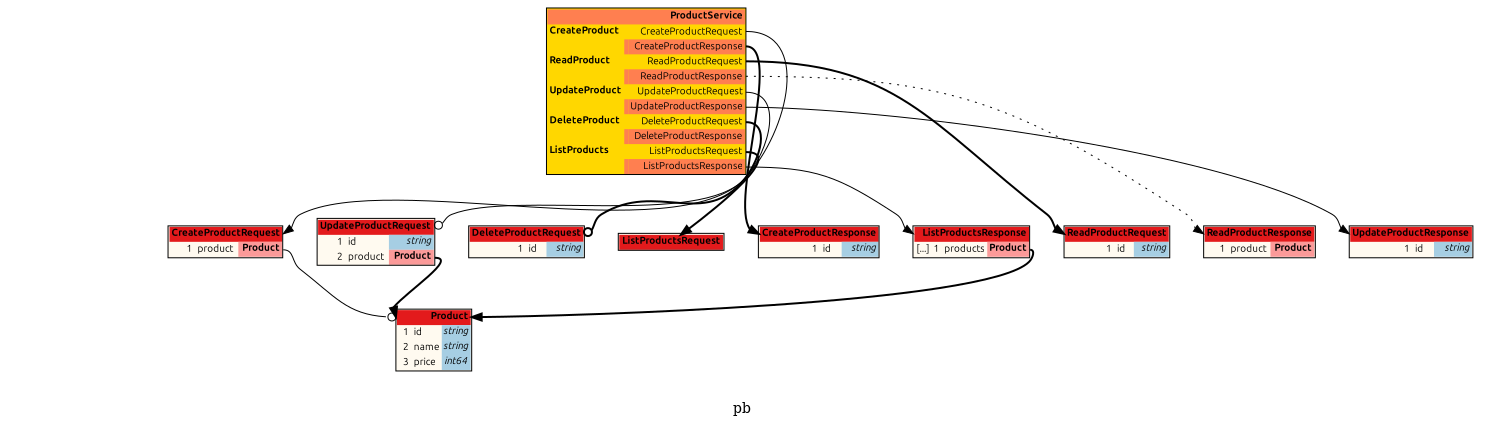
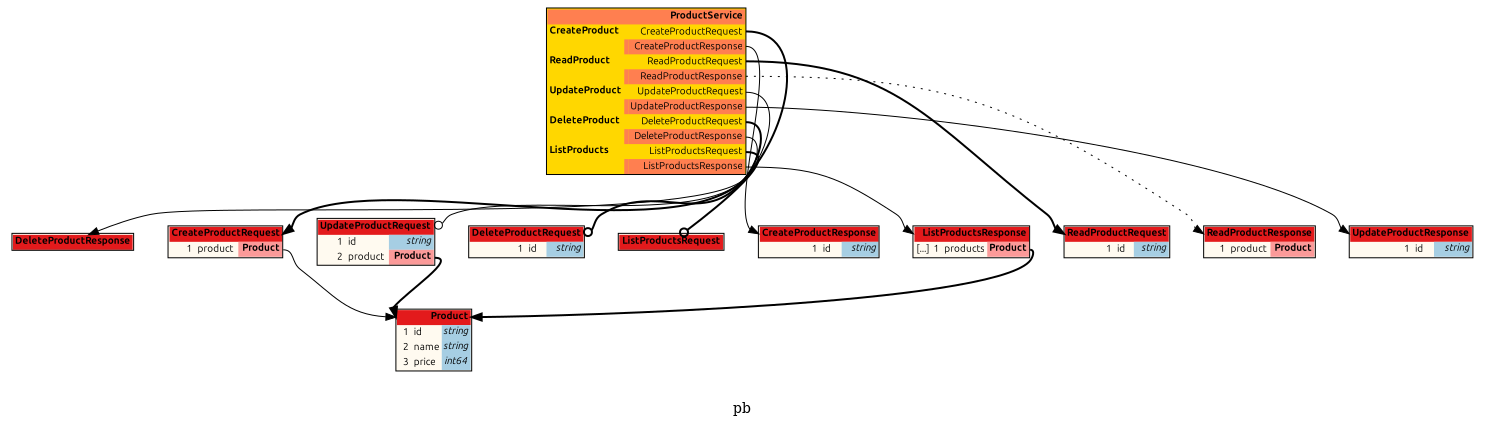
(753, 135) -> (756, 116)
(461, 203) -> (461, 203)
(717, 206) -> (717, 206)
none -> (73, 242)
(328, 292) -> (328, 292)
